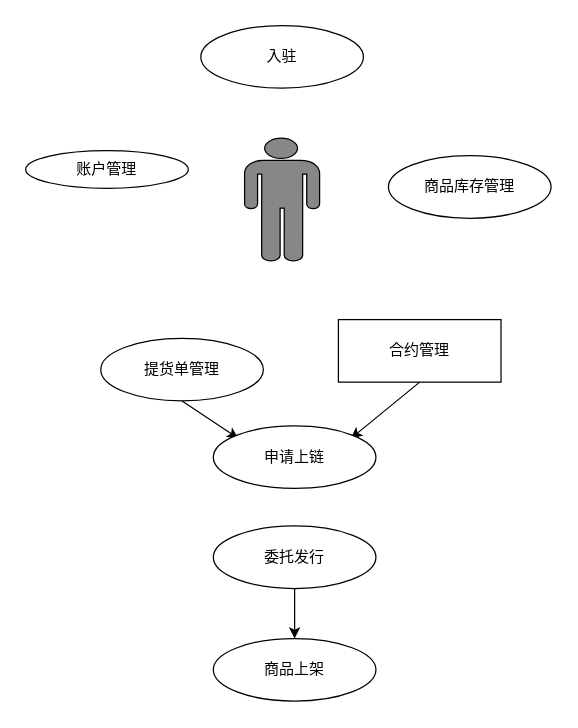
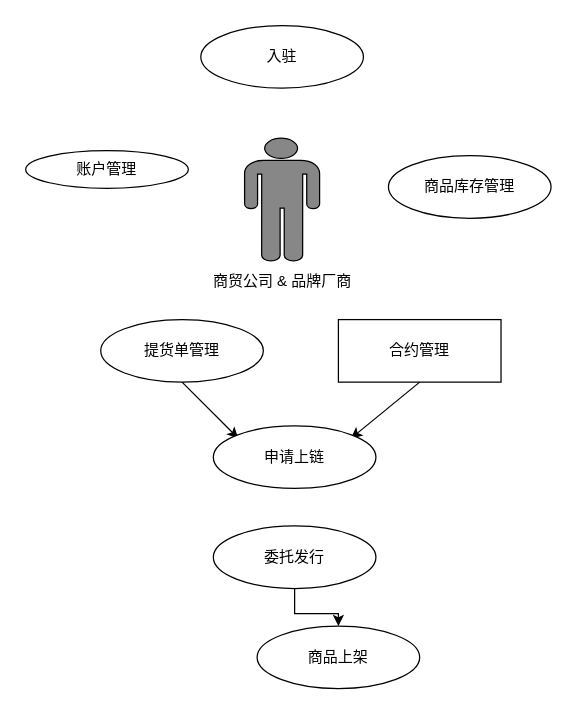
none -> (282, 282)
(182, 369) -> (182, 351)
(294, 669) -> (338, 657)
